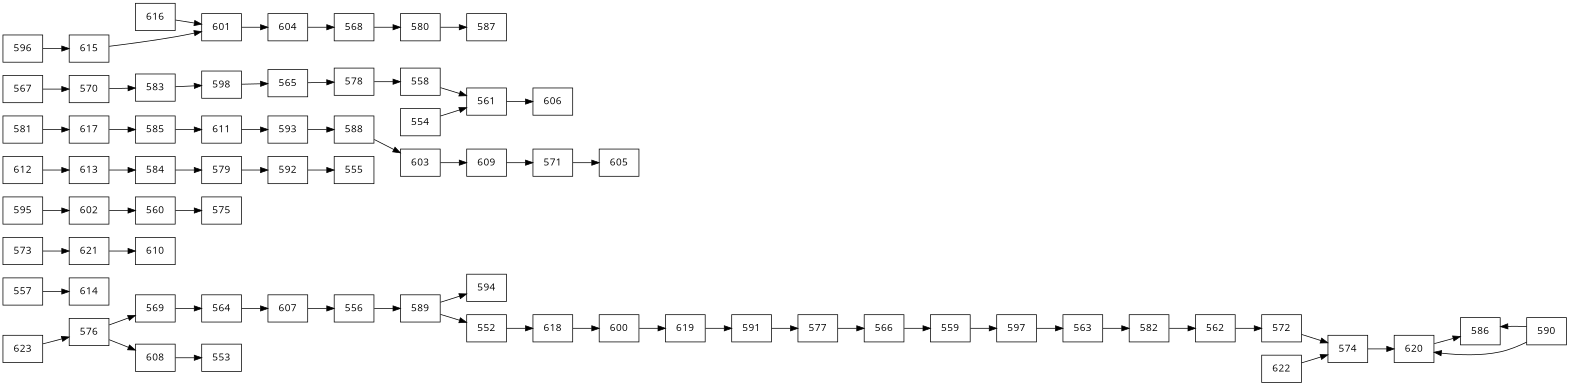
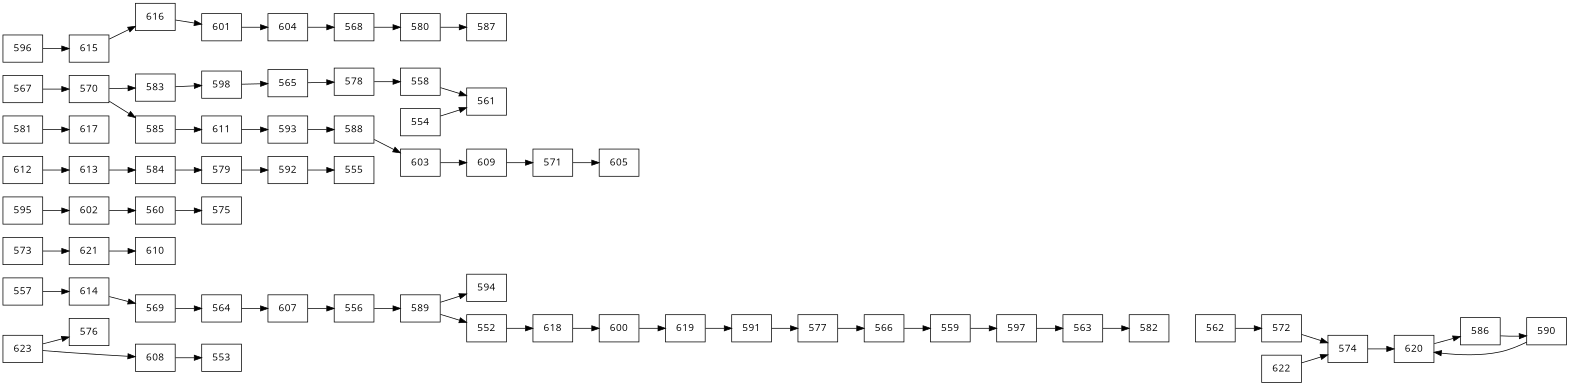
(152, 41) -> (119, 34)
(553, 102) -> none
(119, 130) -> (119, 107)
(119, 321) -> (119, 299)
(1517, 326) -> (1510, 336)
(1179, 328) -> none
(119, 344) -> (85, 354)
